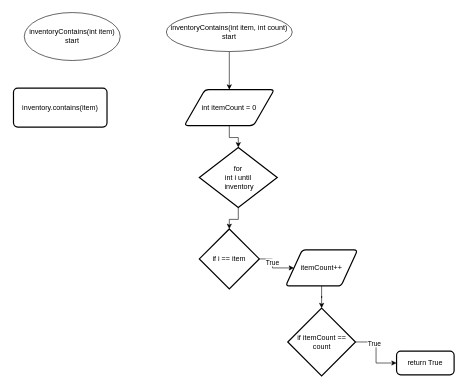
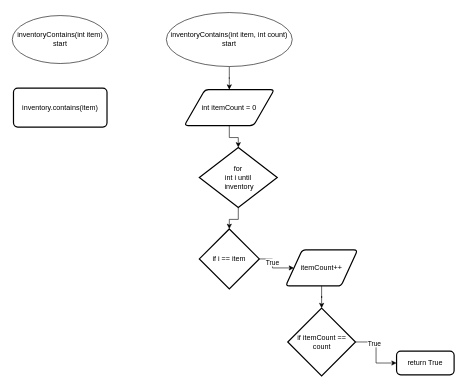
(230, 32) -> (230, 39)
(72, 36) -> (60, 39)
